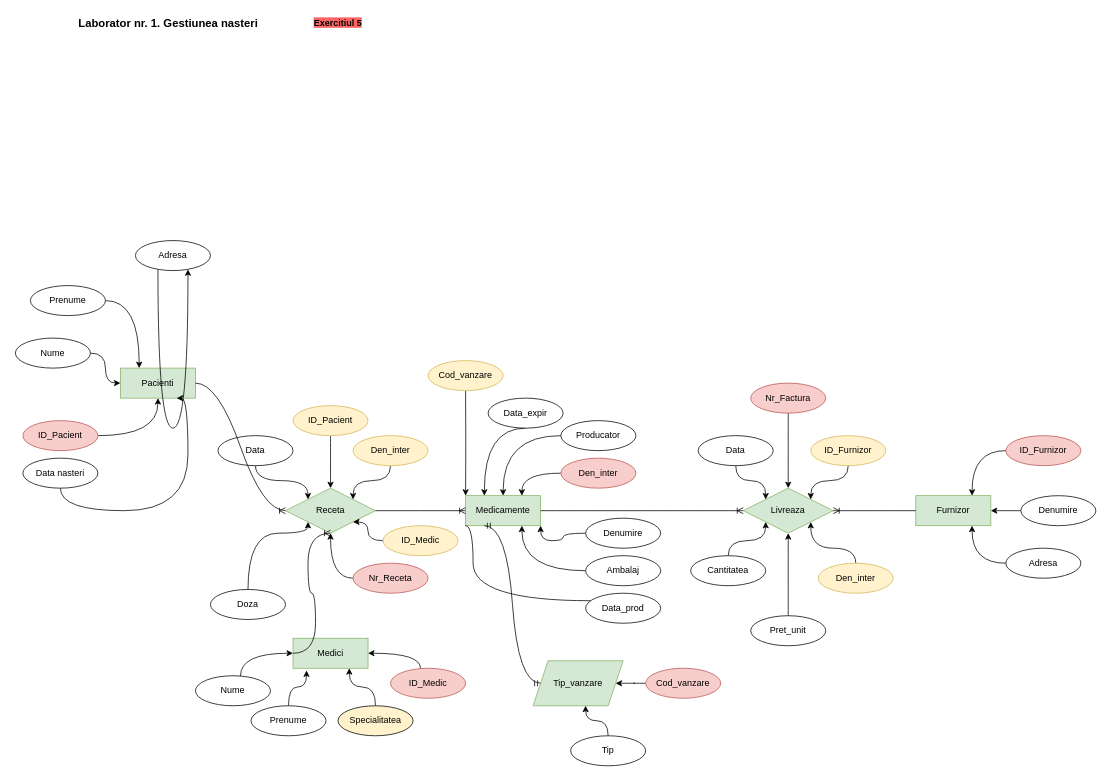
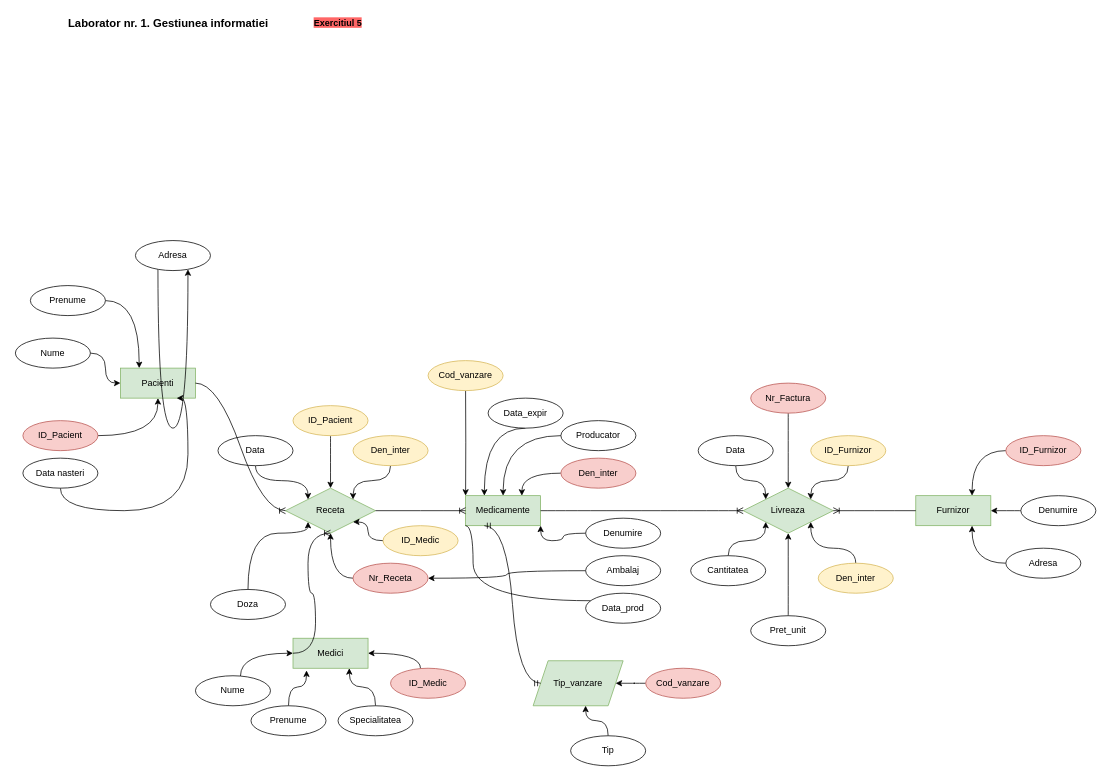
(168, 23) -> (168, 23)
(537, 560) -> (506, 575)
(375, 720) -> (375, 720)
